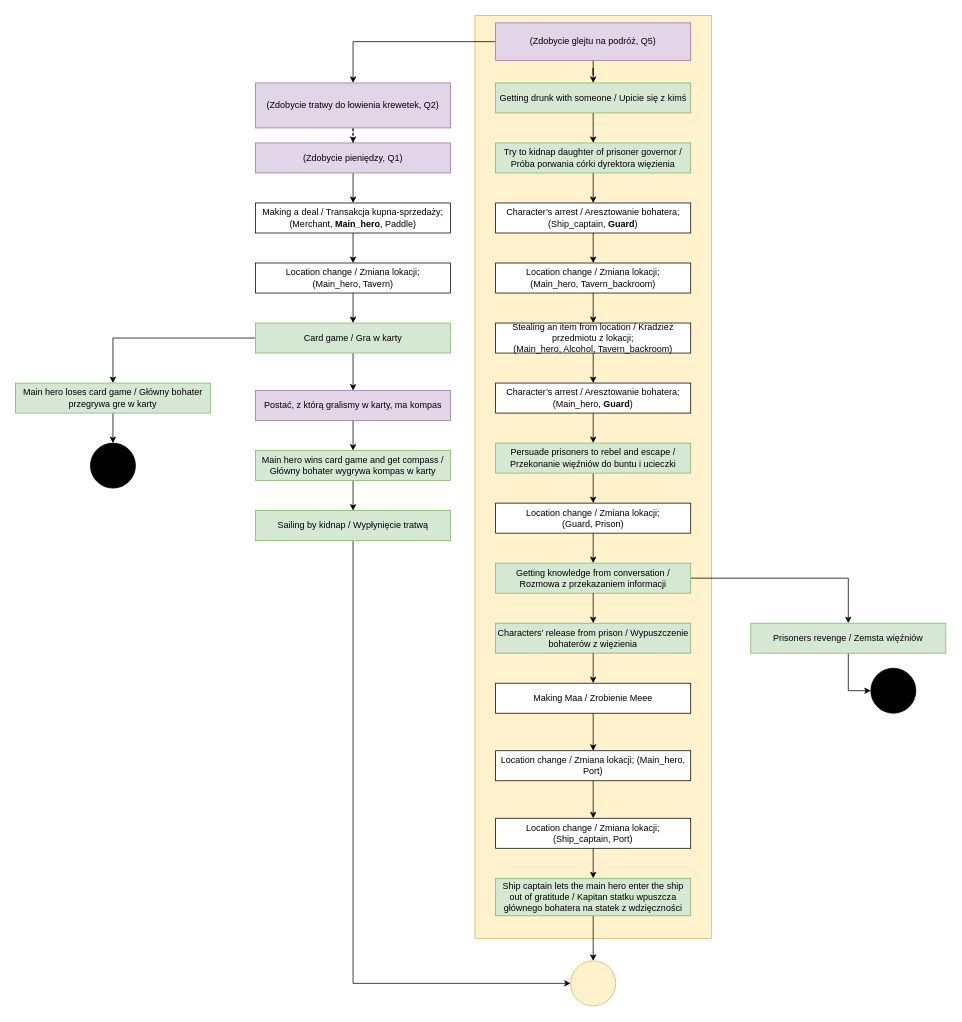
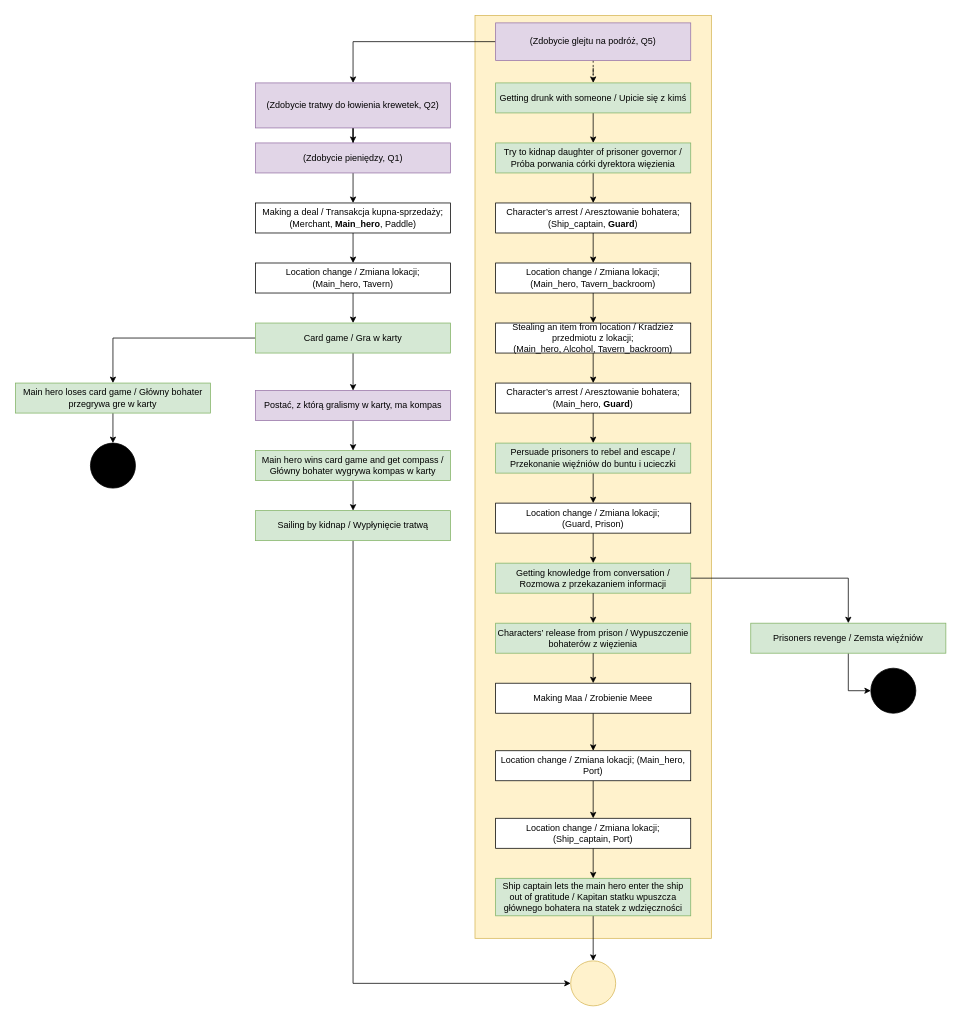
(593, 74) -> (593, 74)
(353, 129) -> (353, 129)
